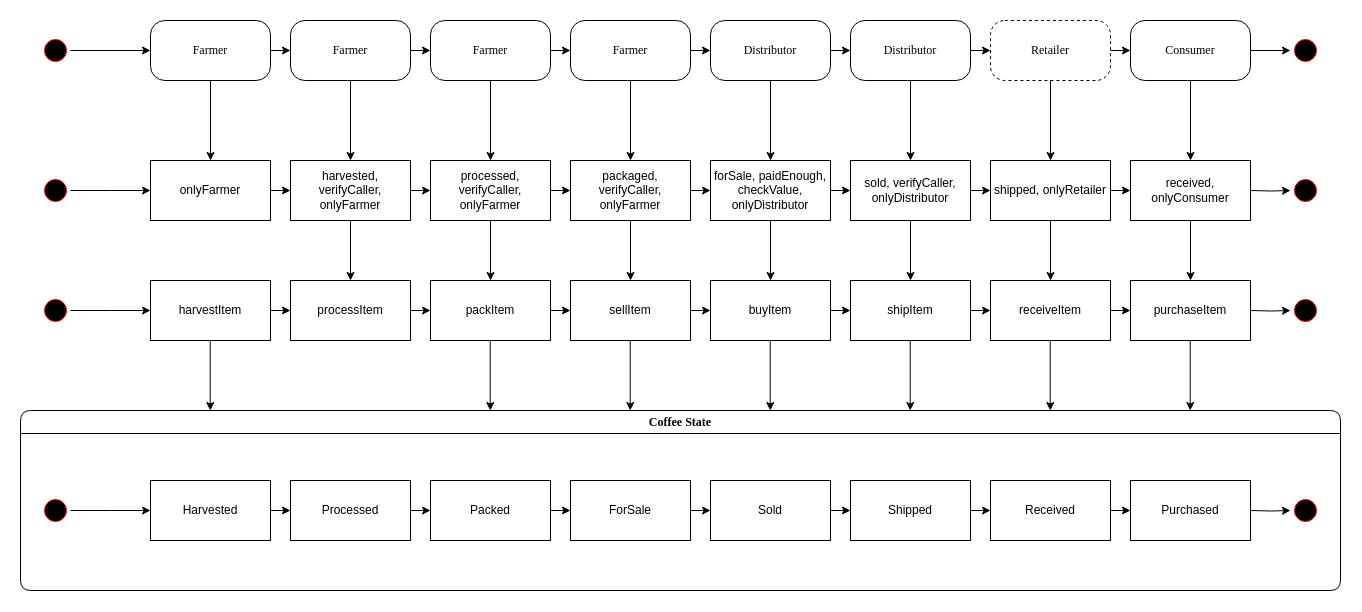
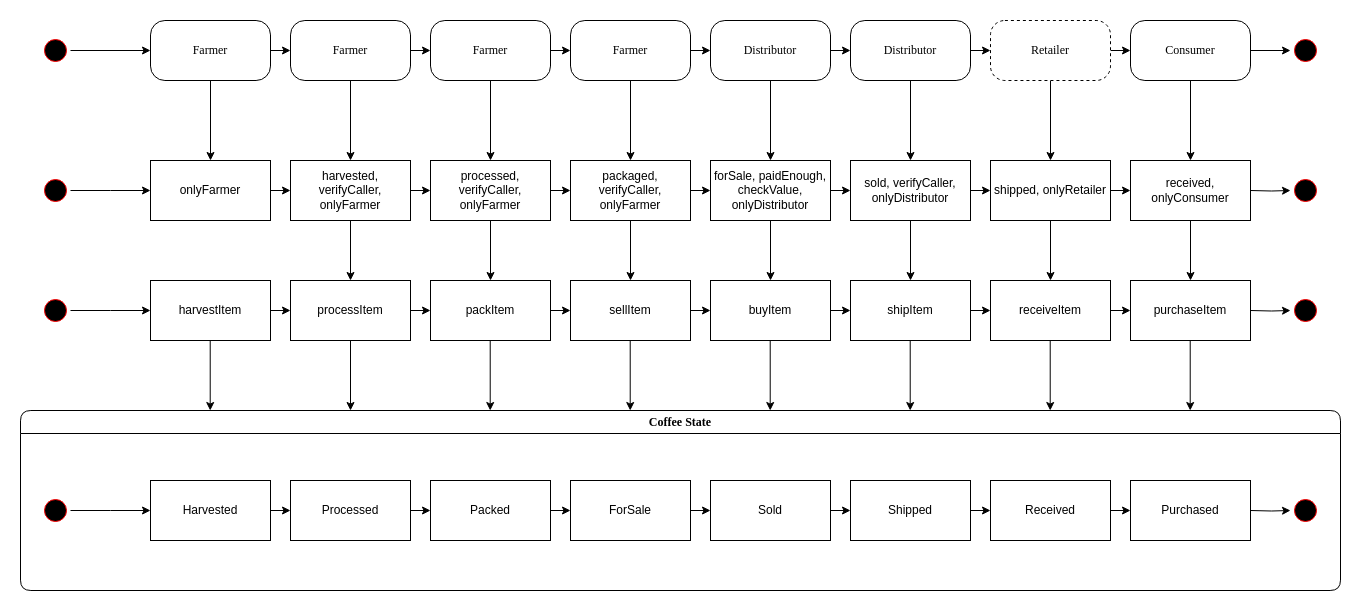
none -> (351, 372)
